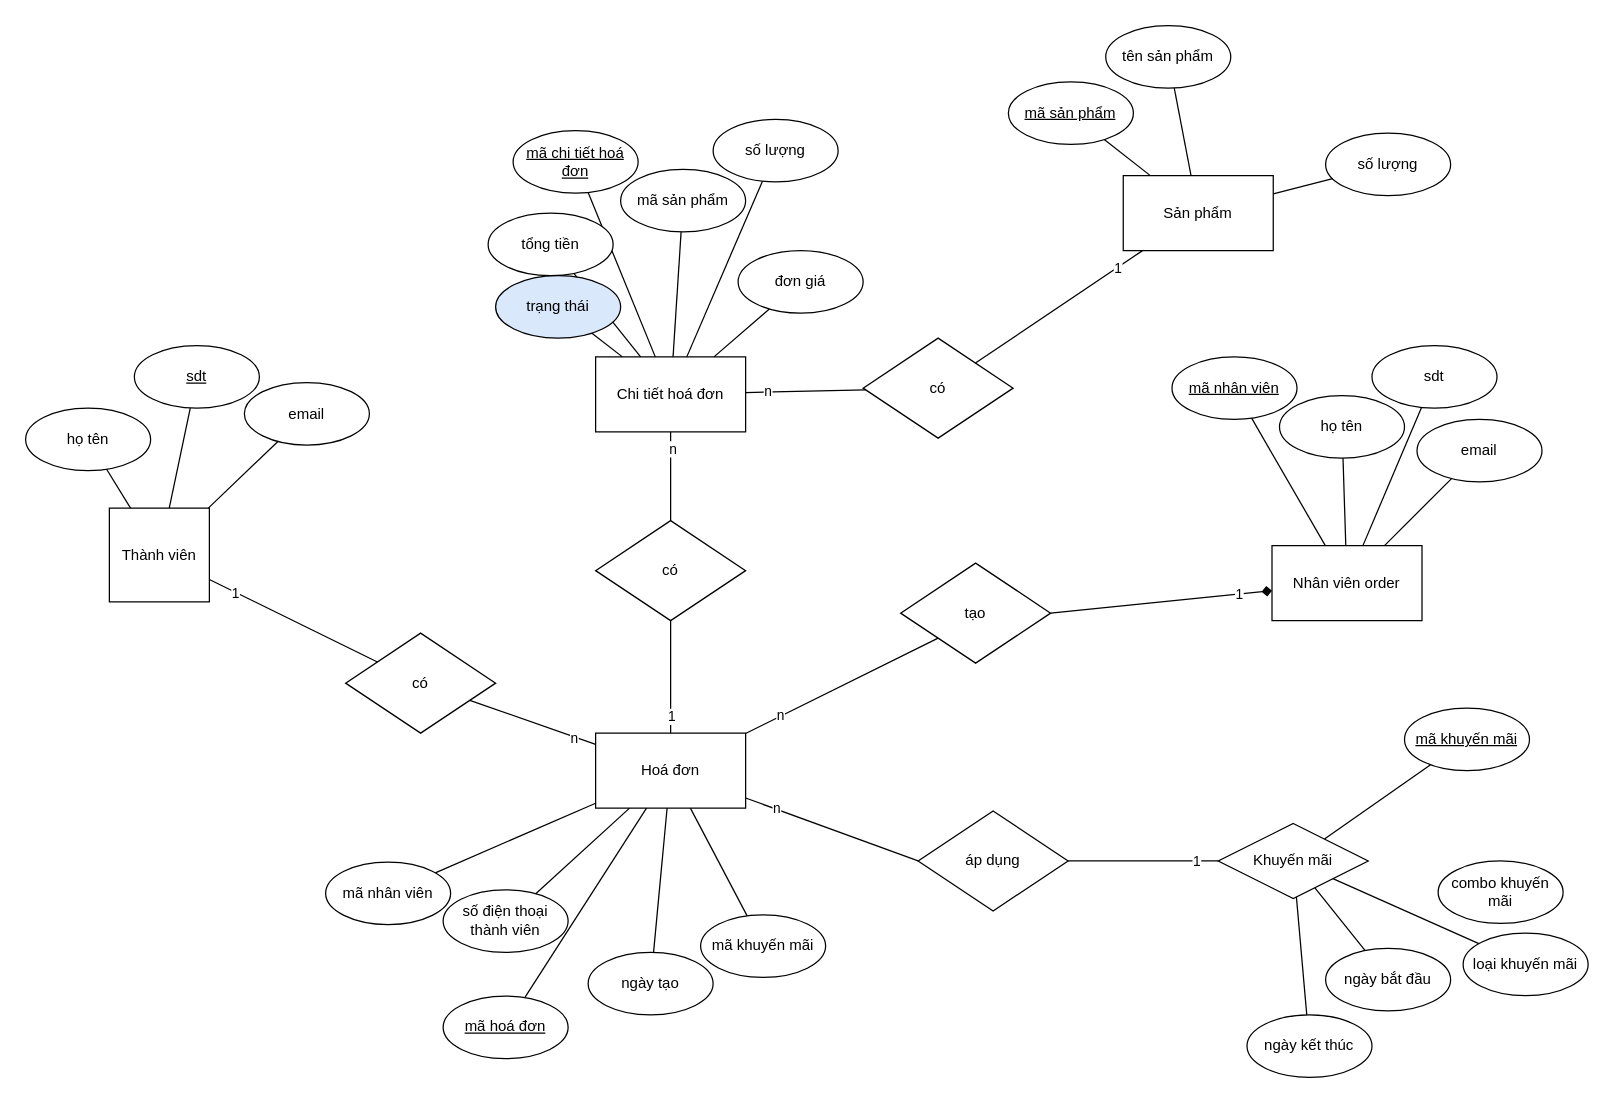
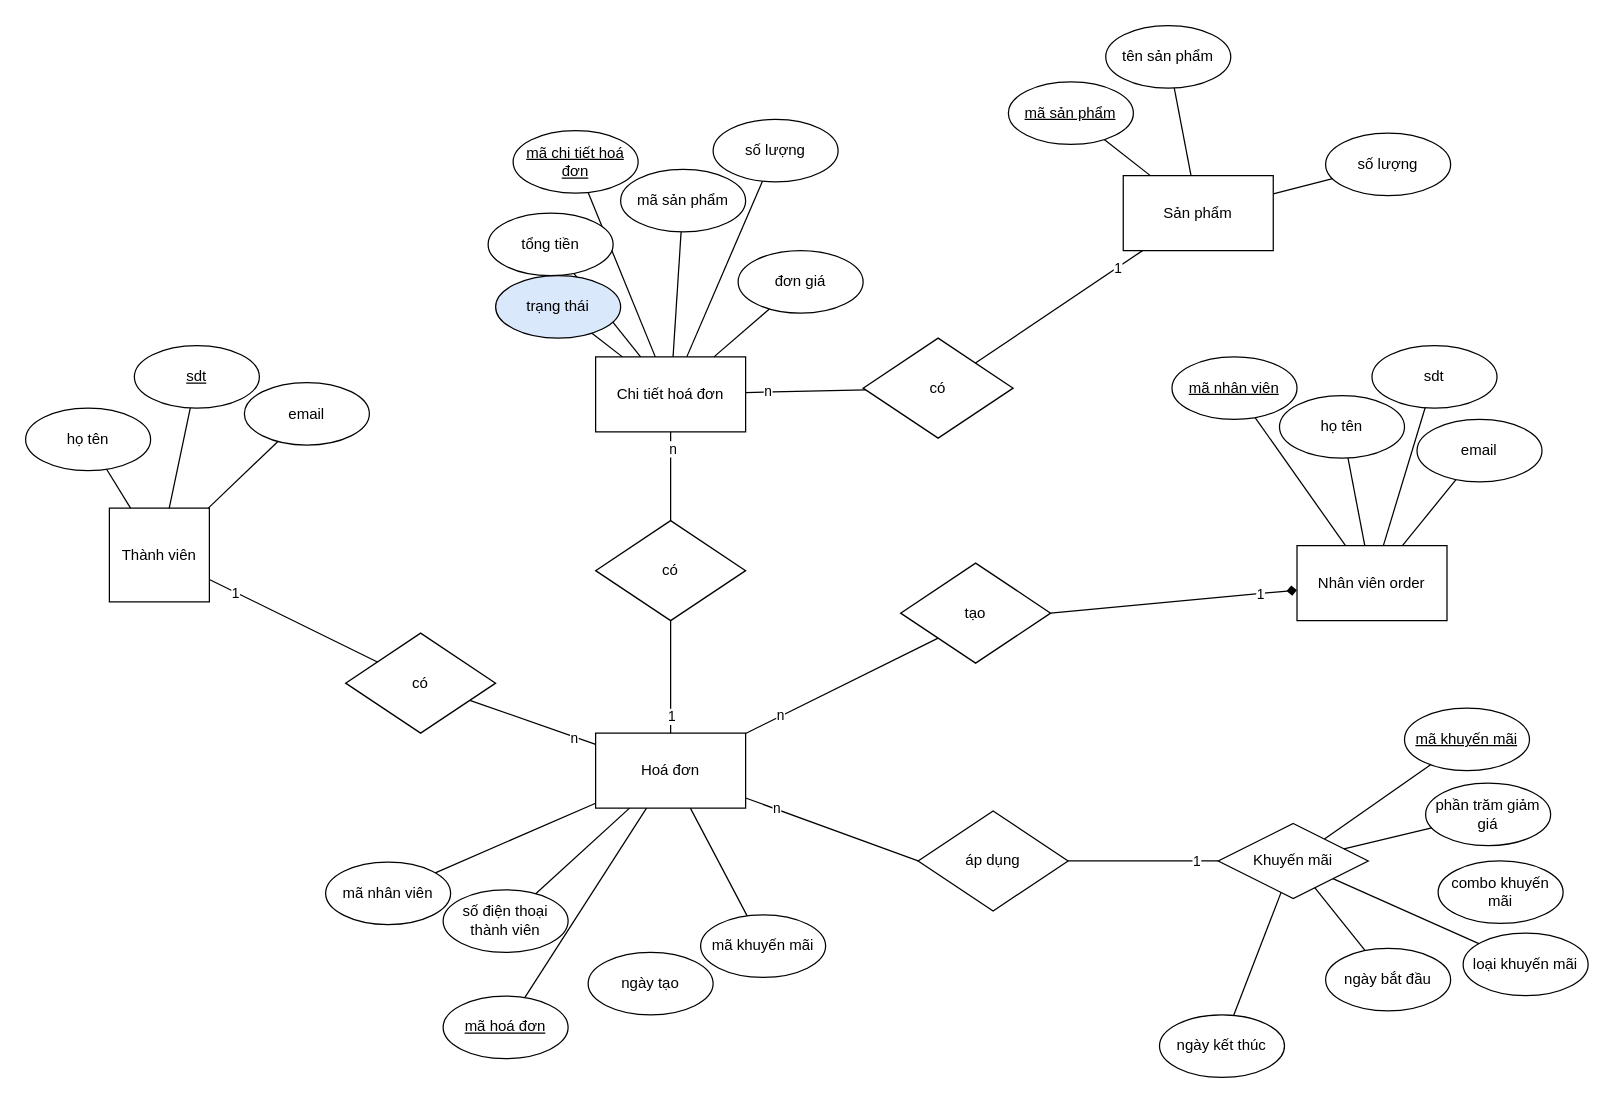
(1347, 583) -> (1372, 583)
none -> (1488, 814)
none -> (1388, 838)
(660, 880) -> none
(1310, 1046) -> (1222, 1046)
